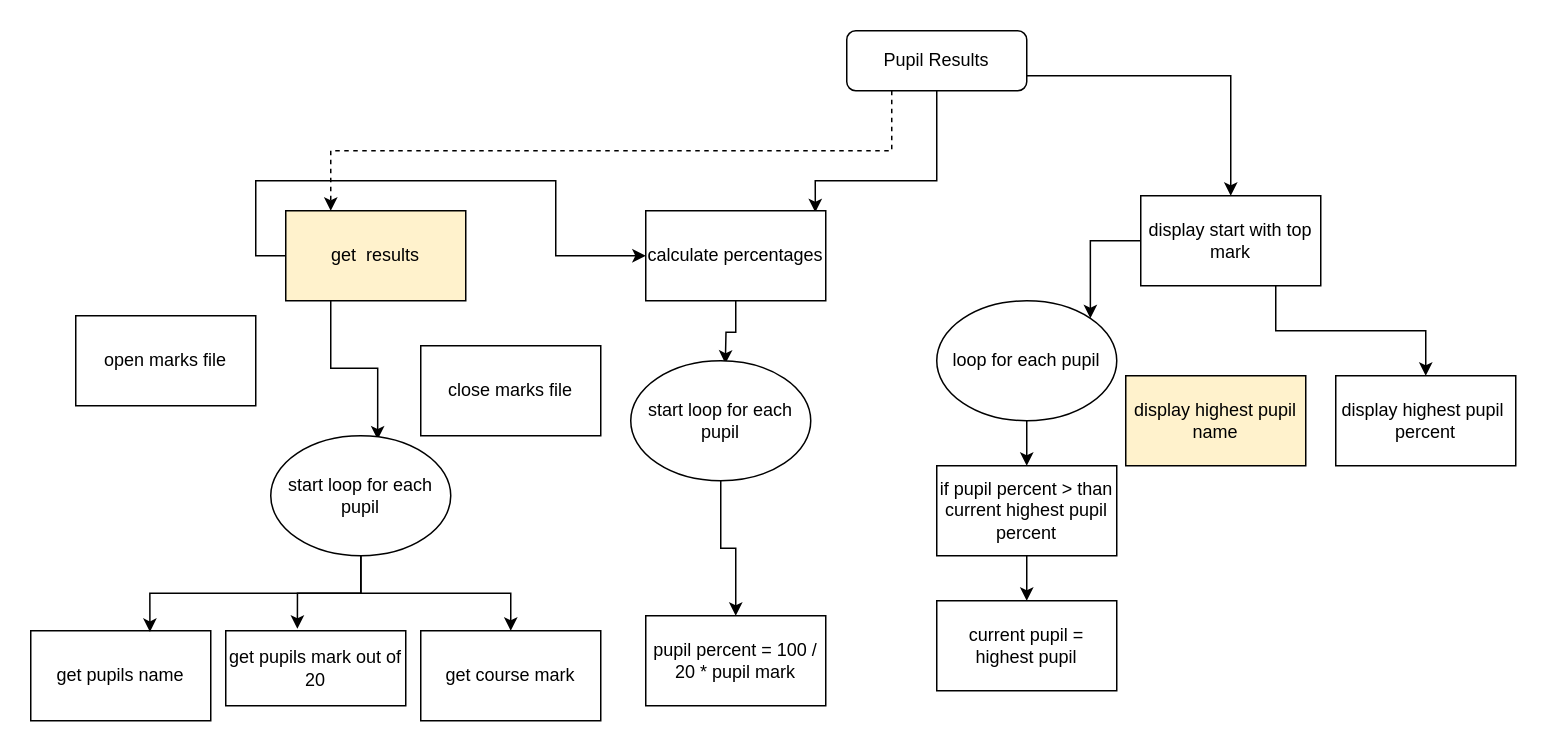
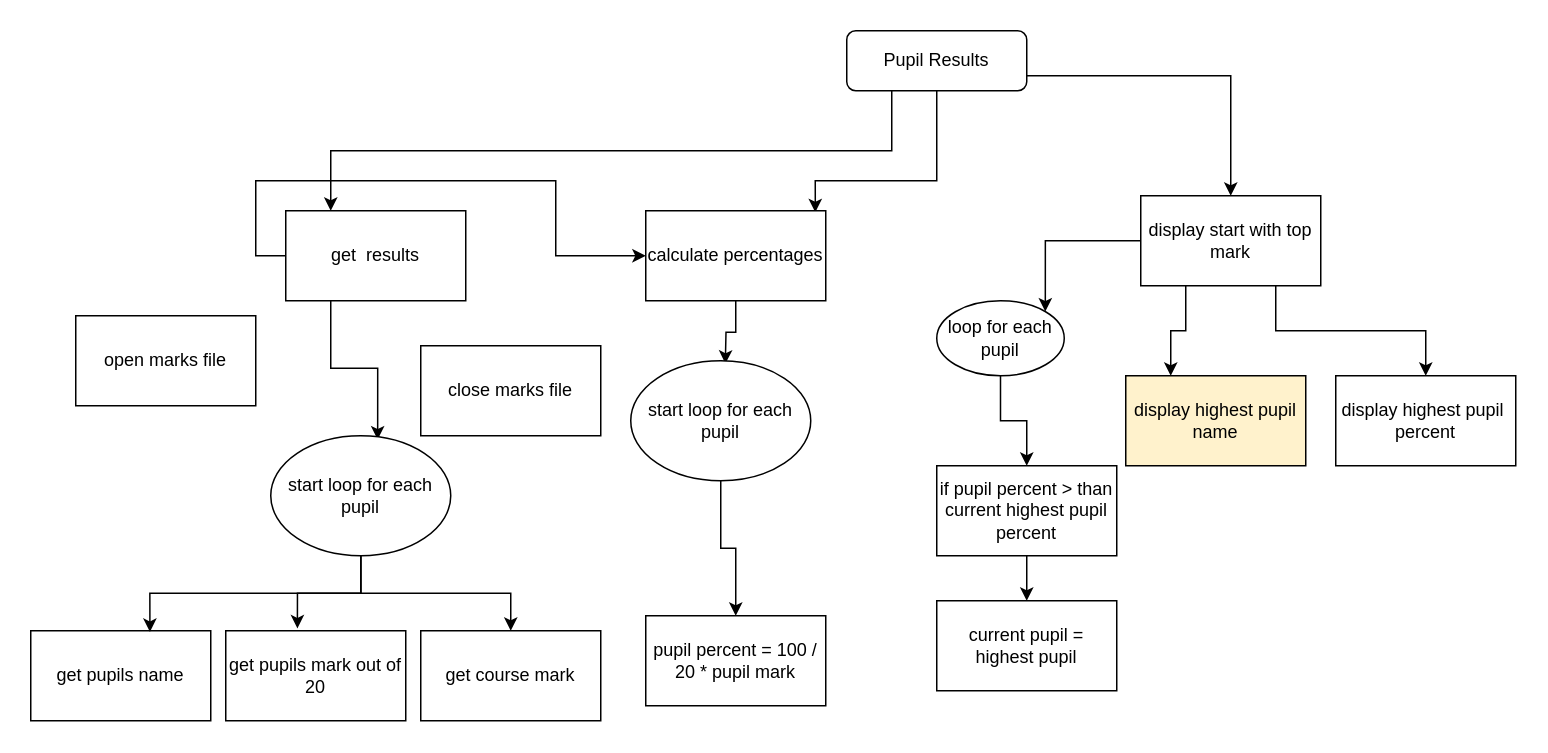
(618, 151) -> (618, 151)
(376, 256) -> (376, 256)
none -> (1184, 331)
(1027, 361) -> (1001, 338)
(316, 668) -> (316, 676)
